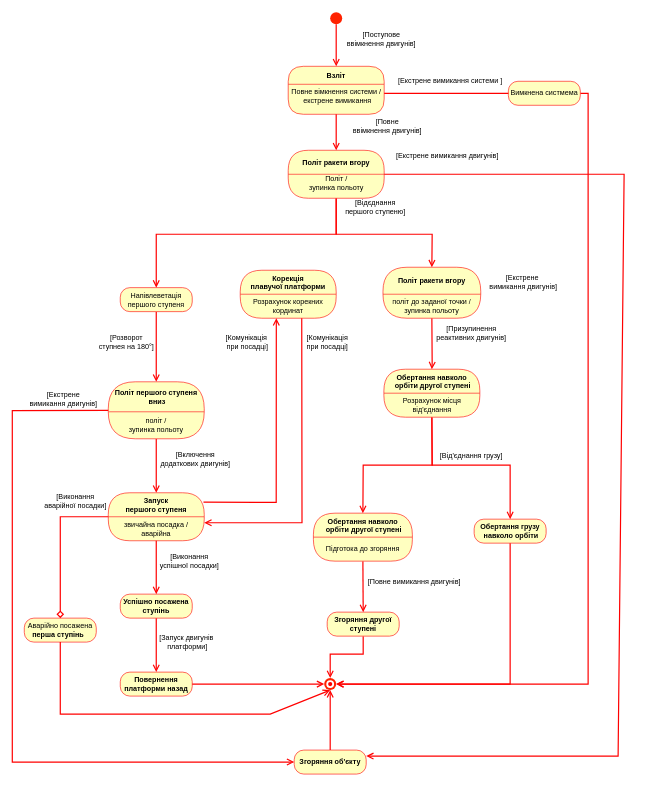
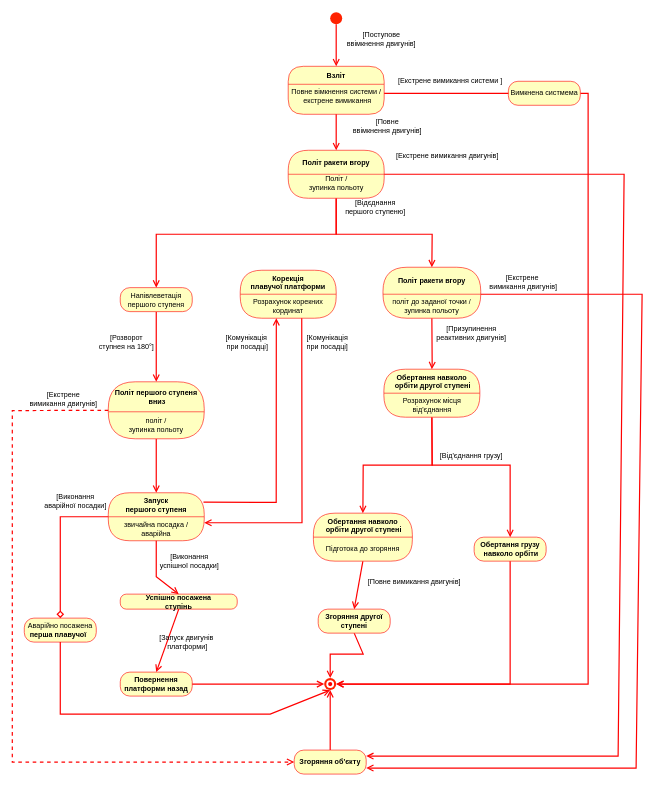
(195, 459) -> none
(510, 531) -> (510, 549)
none -> (639, 584)
(156, 606) -> (179, 602)
(363, 624) -> (354, 621)
(60, 630) -> (60, 630)
(12, 678) -> (12, 678)
